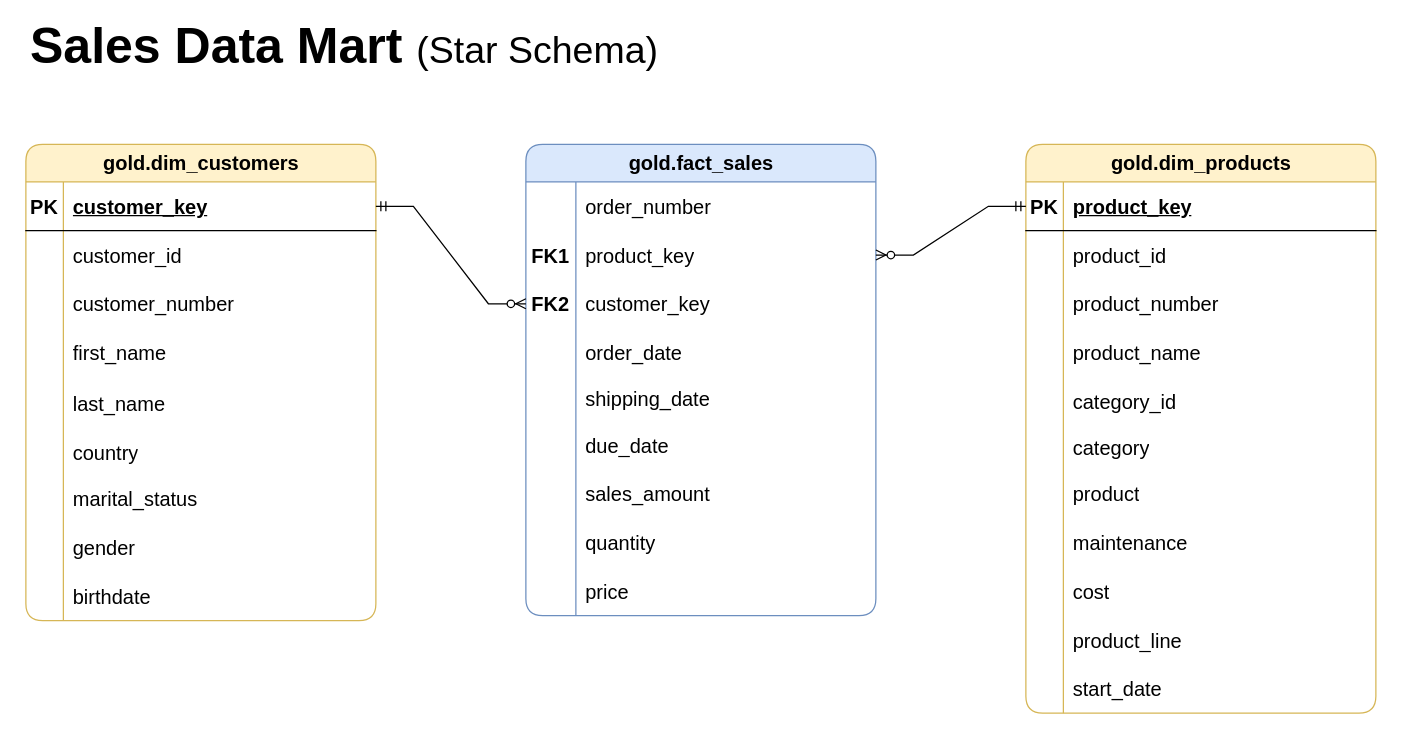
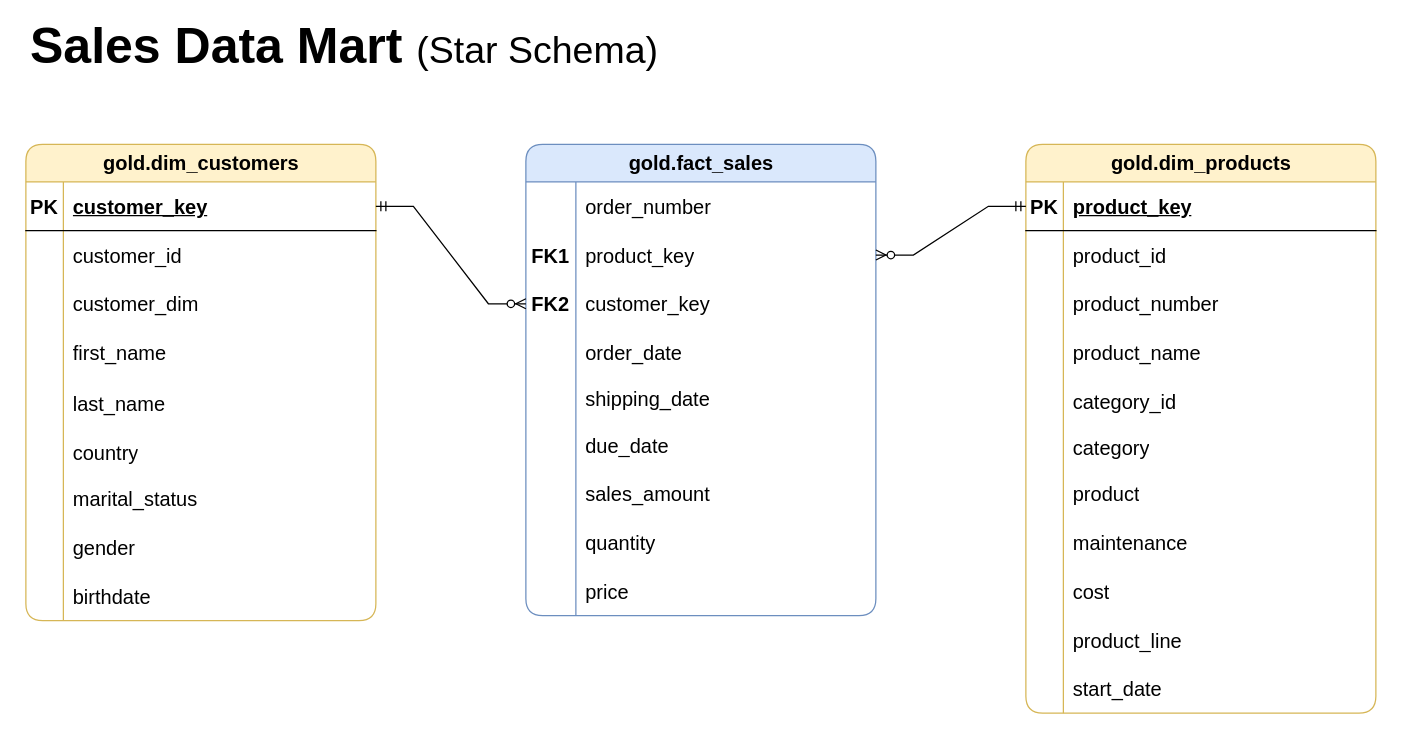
(157, 304) -> (138, 304)
